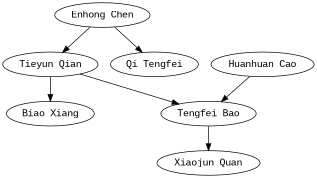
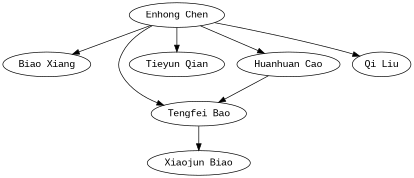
none -> (229, 38)
(154, 64) -> (382, 64)
(50, 86) -> (115, 39)
(126, 88) -> (119, 66)
(209, 163) -> (199, 163)
